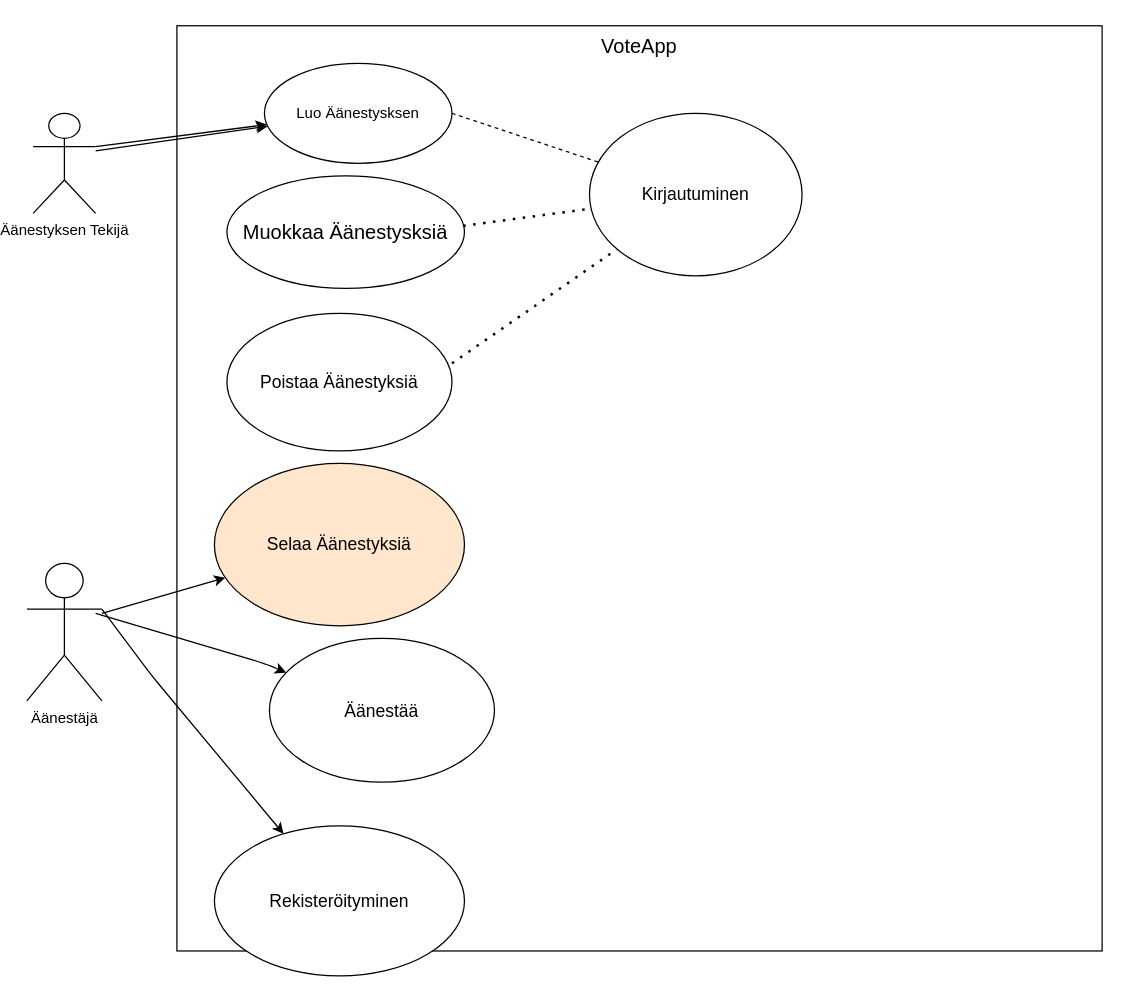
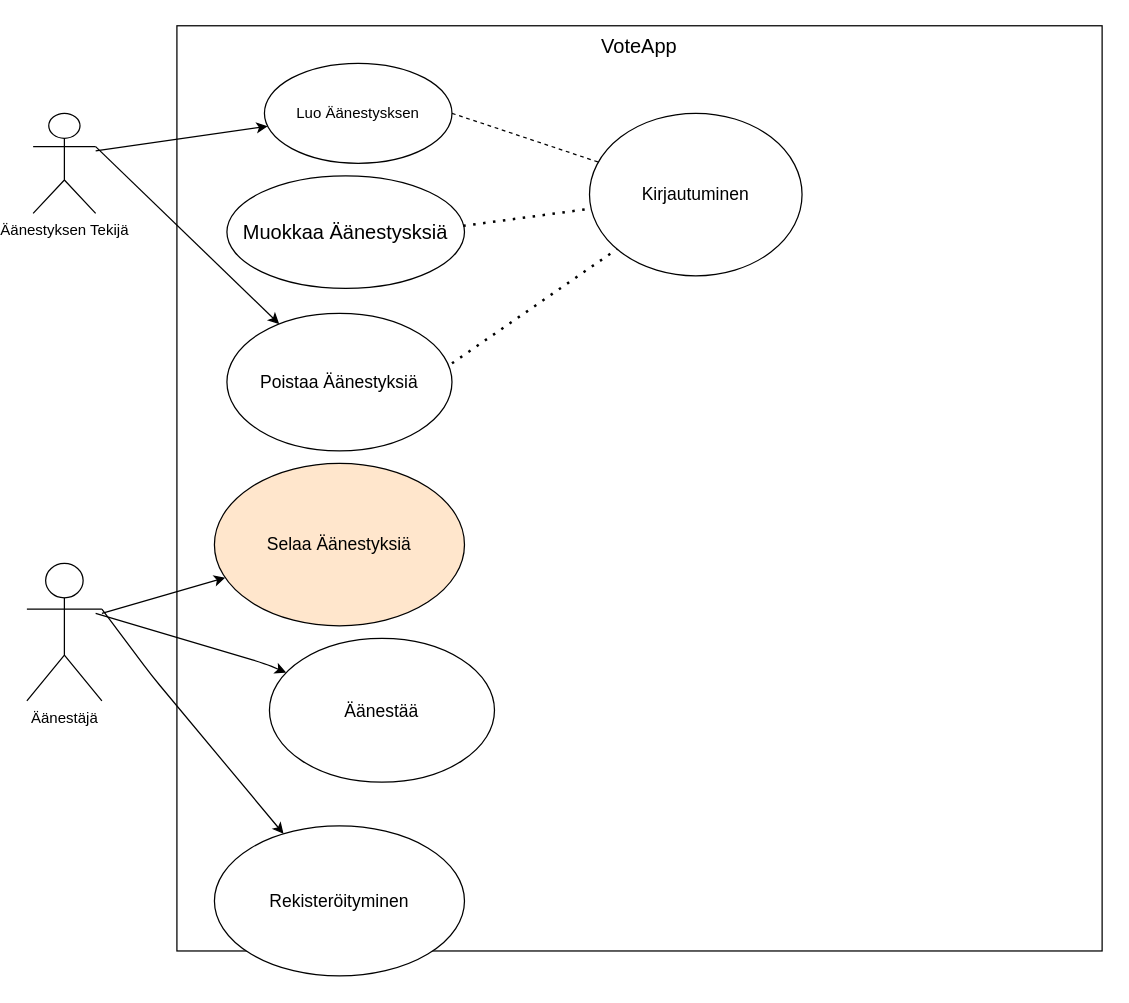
(177, 136) -> (184, 232)
